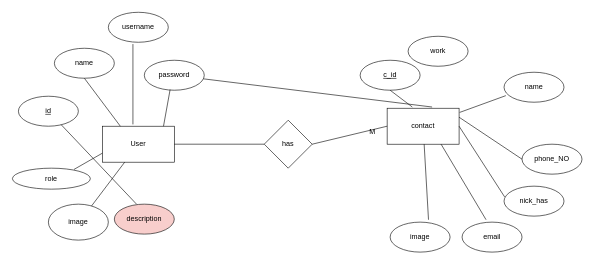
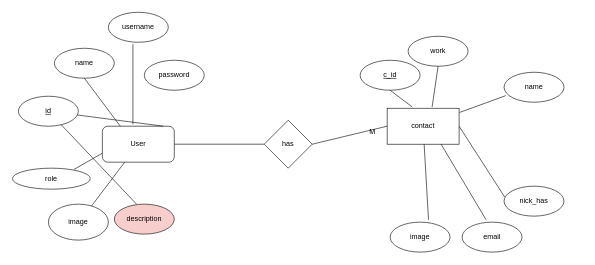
(305, 91) -> (435, 87)
(167, 108) -> (120, 121)
(491, 139) -> none
(138, 144) -> (138, 144)
(552, 159) -> none
